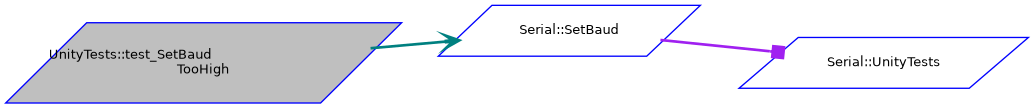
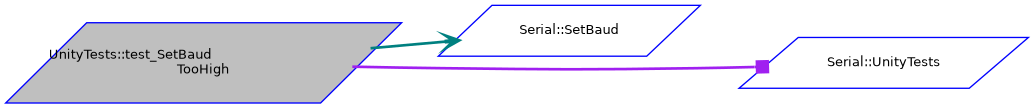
(715, 46) -> (553, 69)
